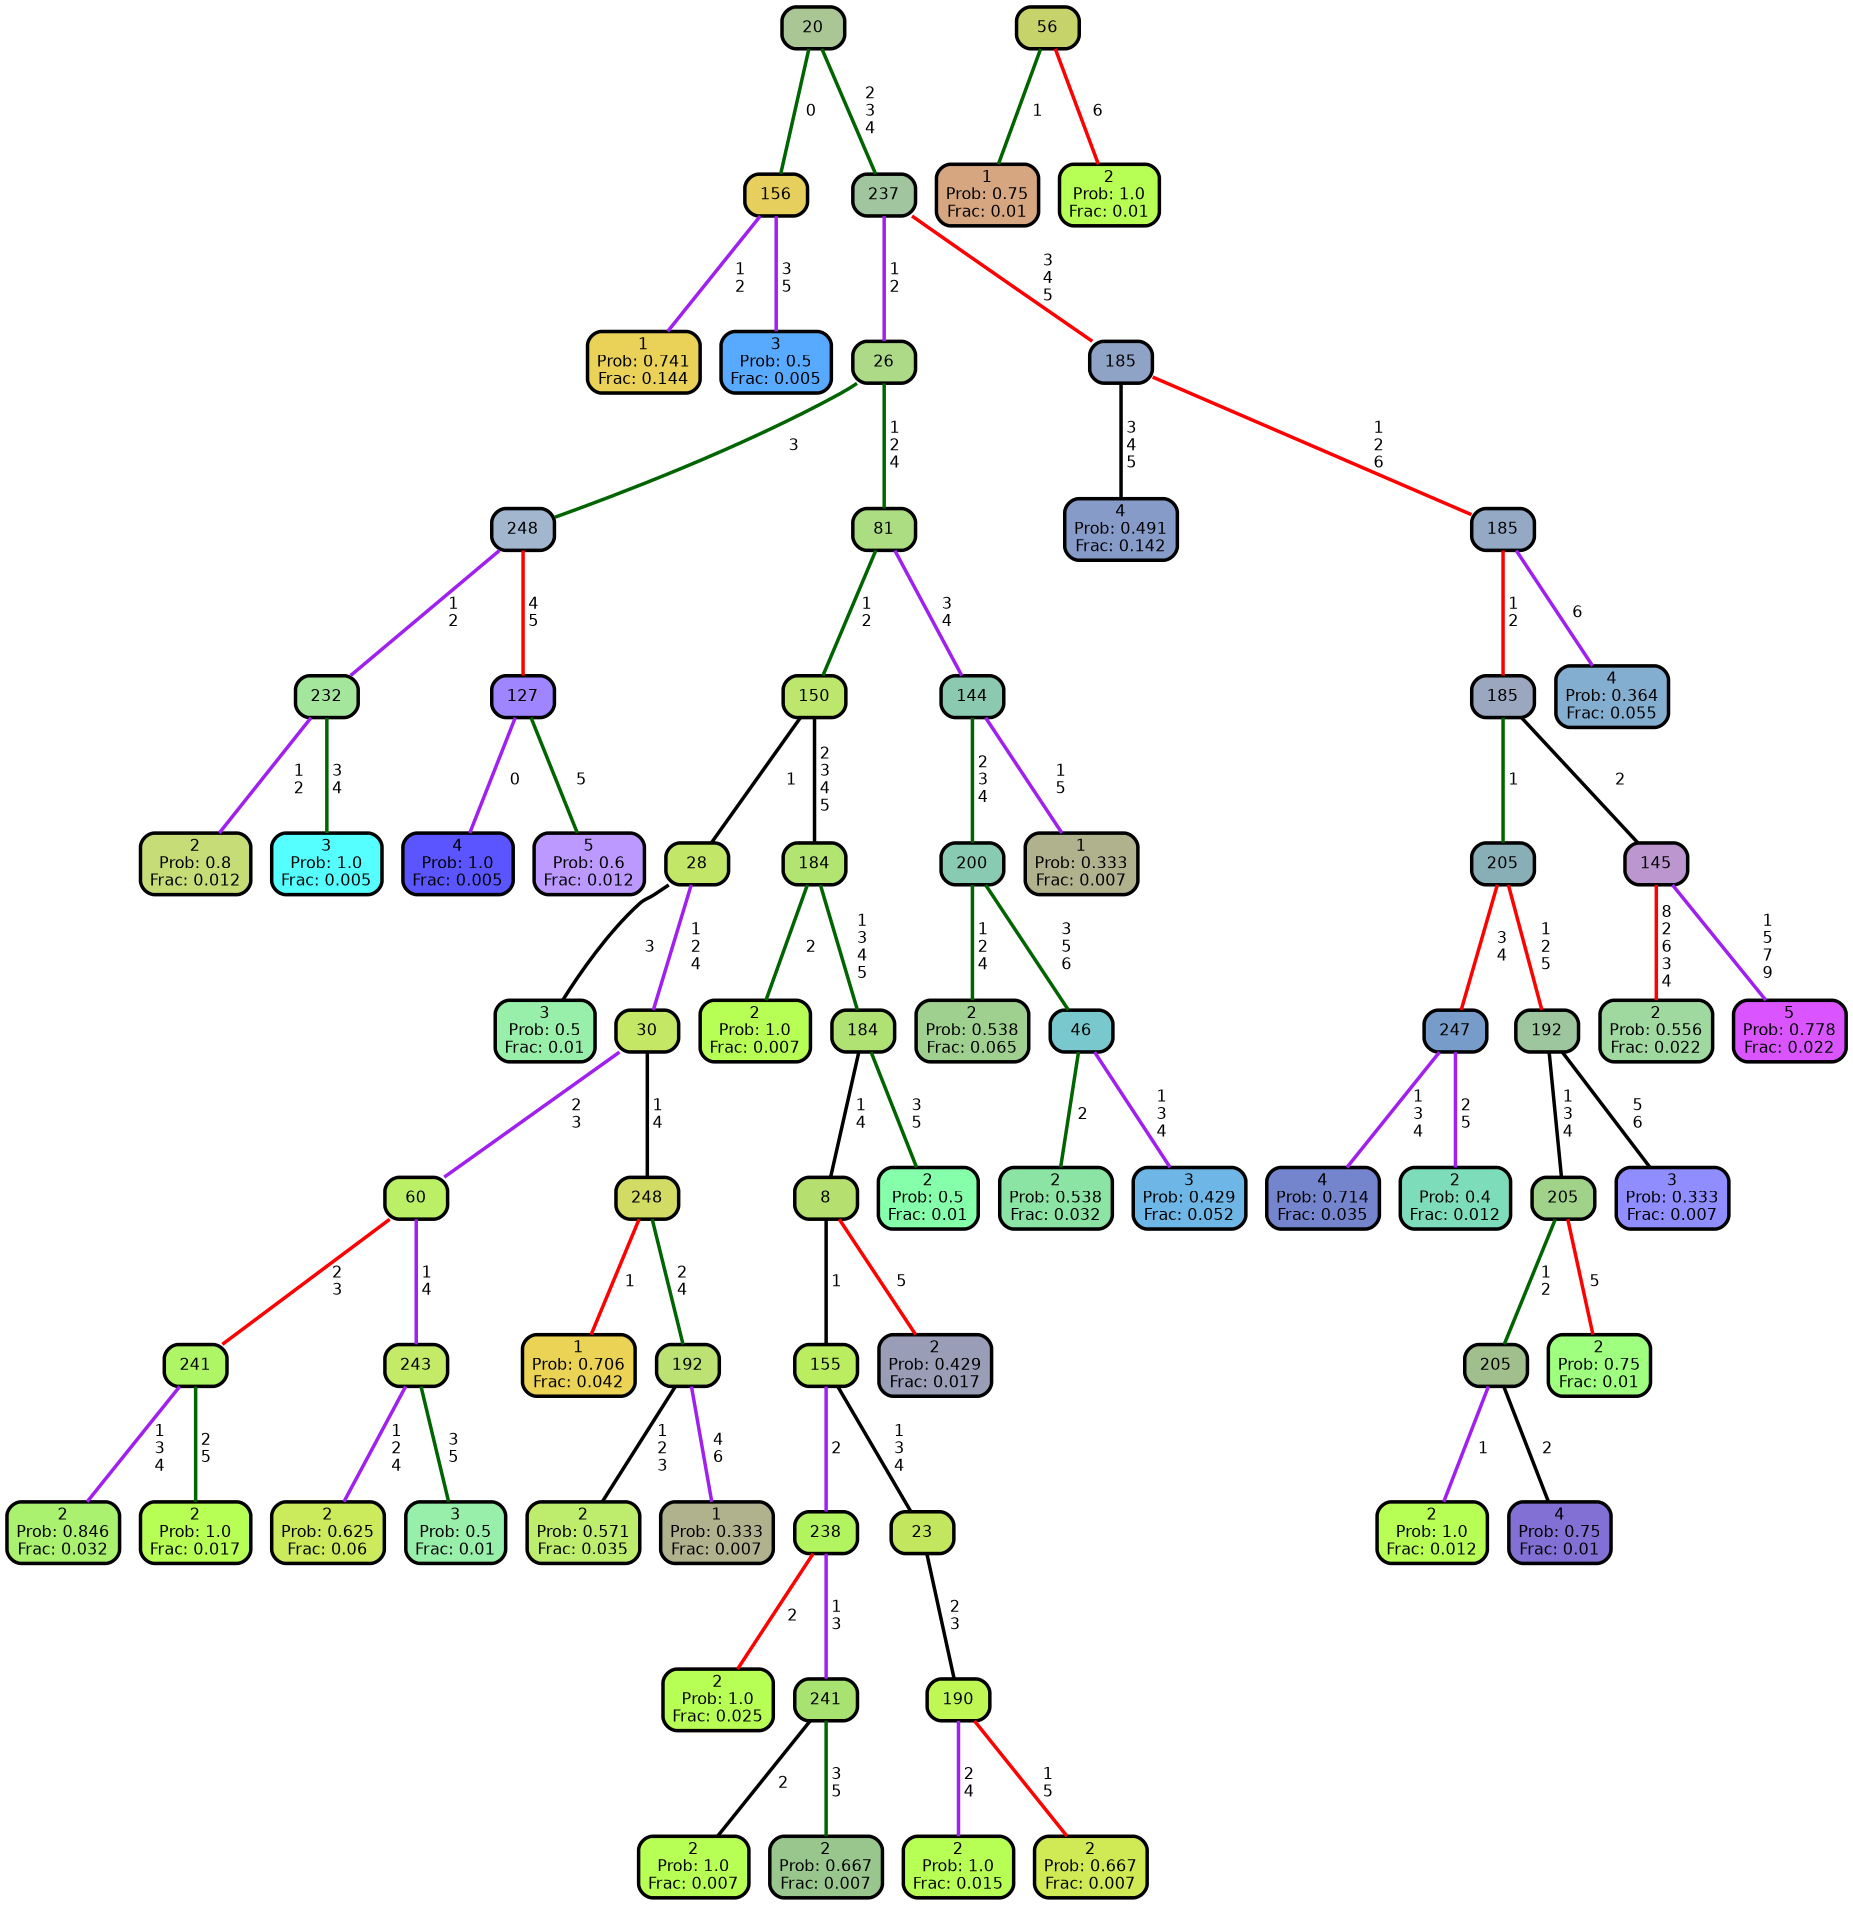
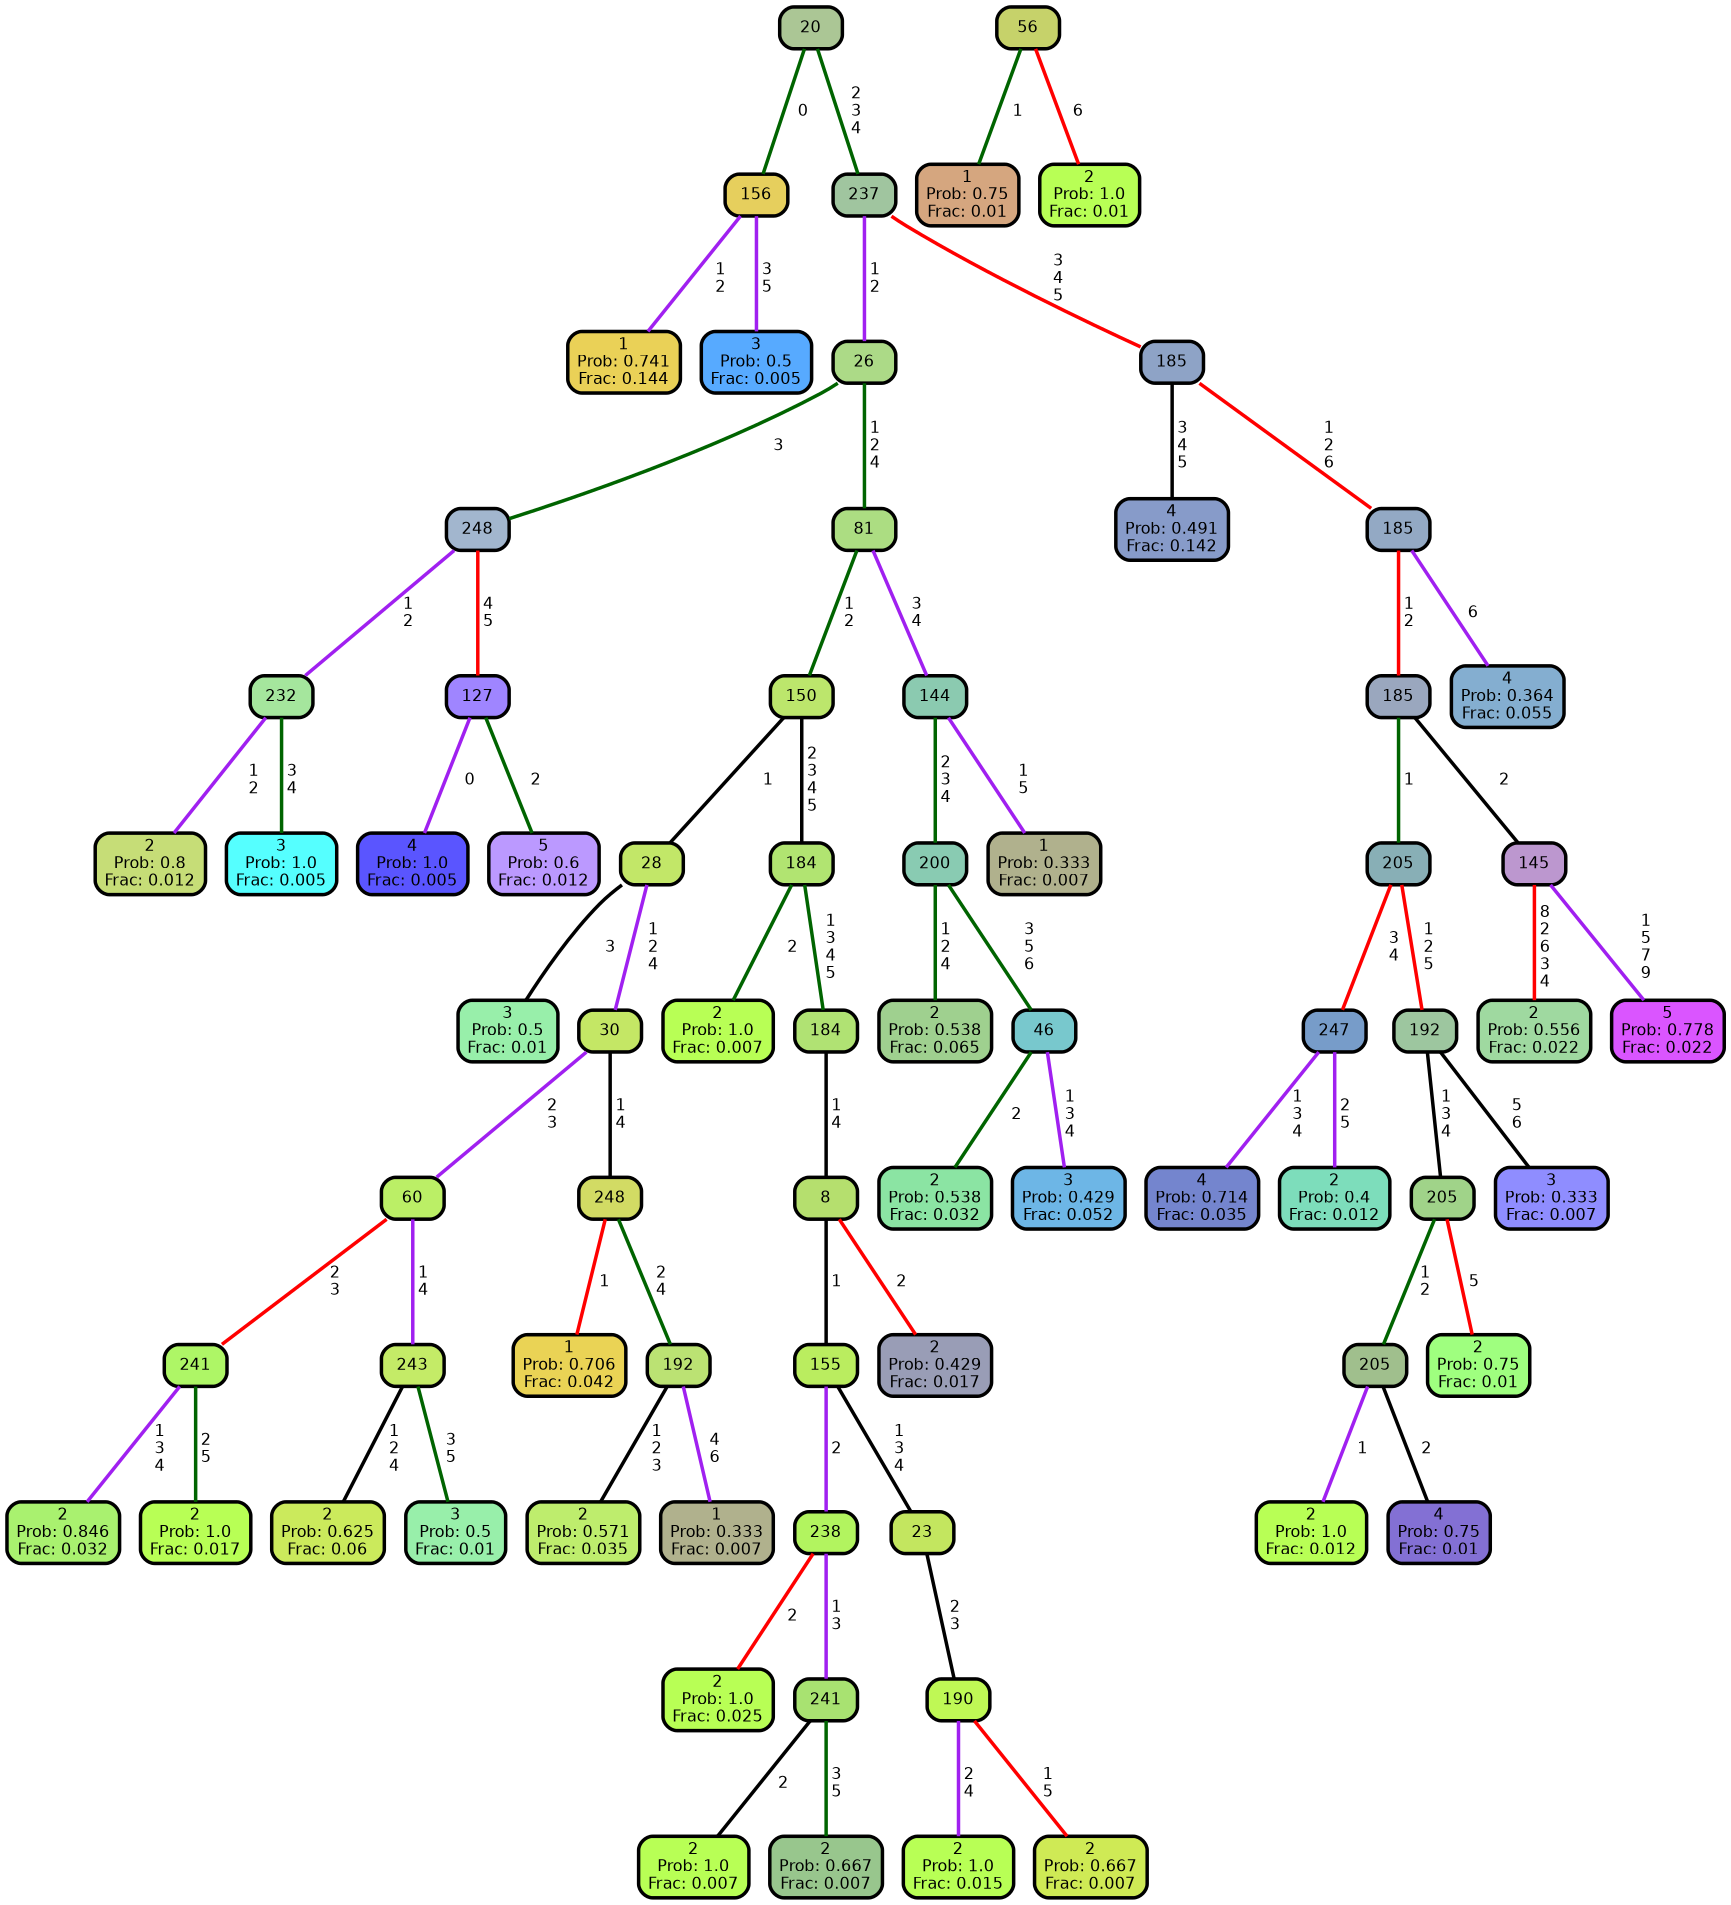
(579, 780) -> (534, 780)
(928, 1198) -> none
(899, 1282) -> (899, 1282)
(375, 1444) -> (373, 1444)
